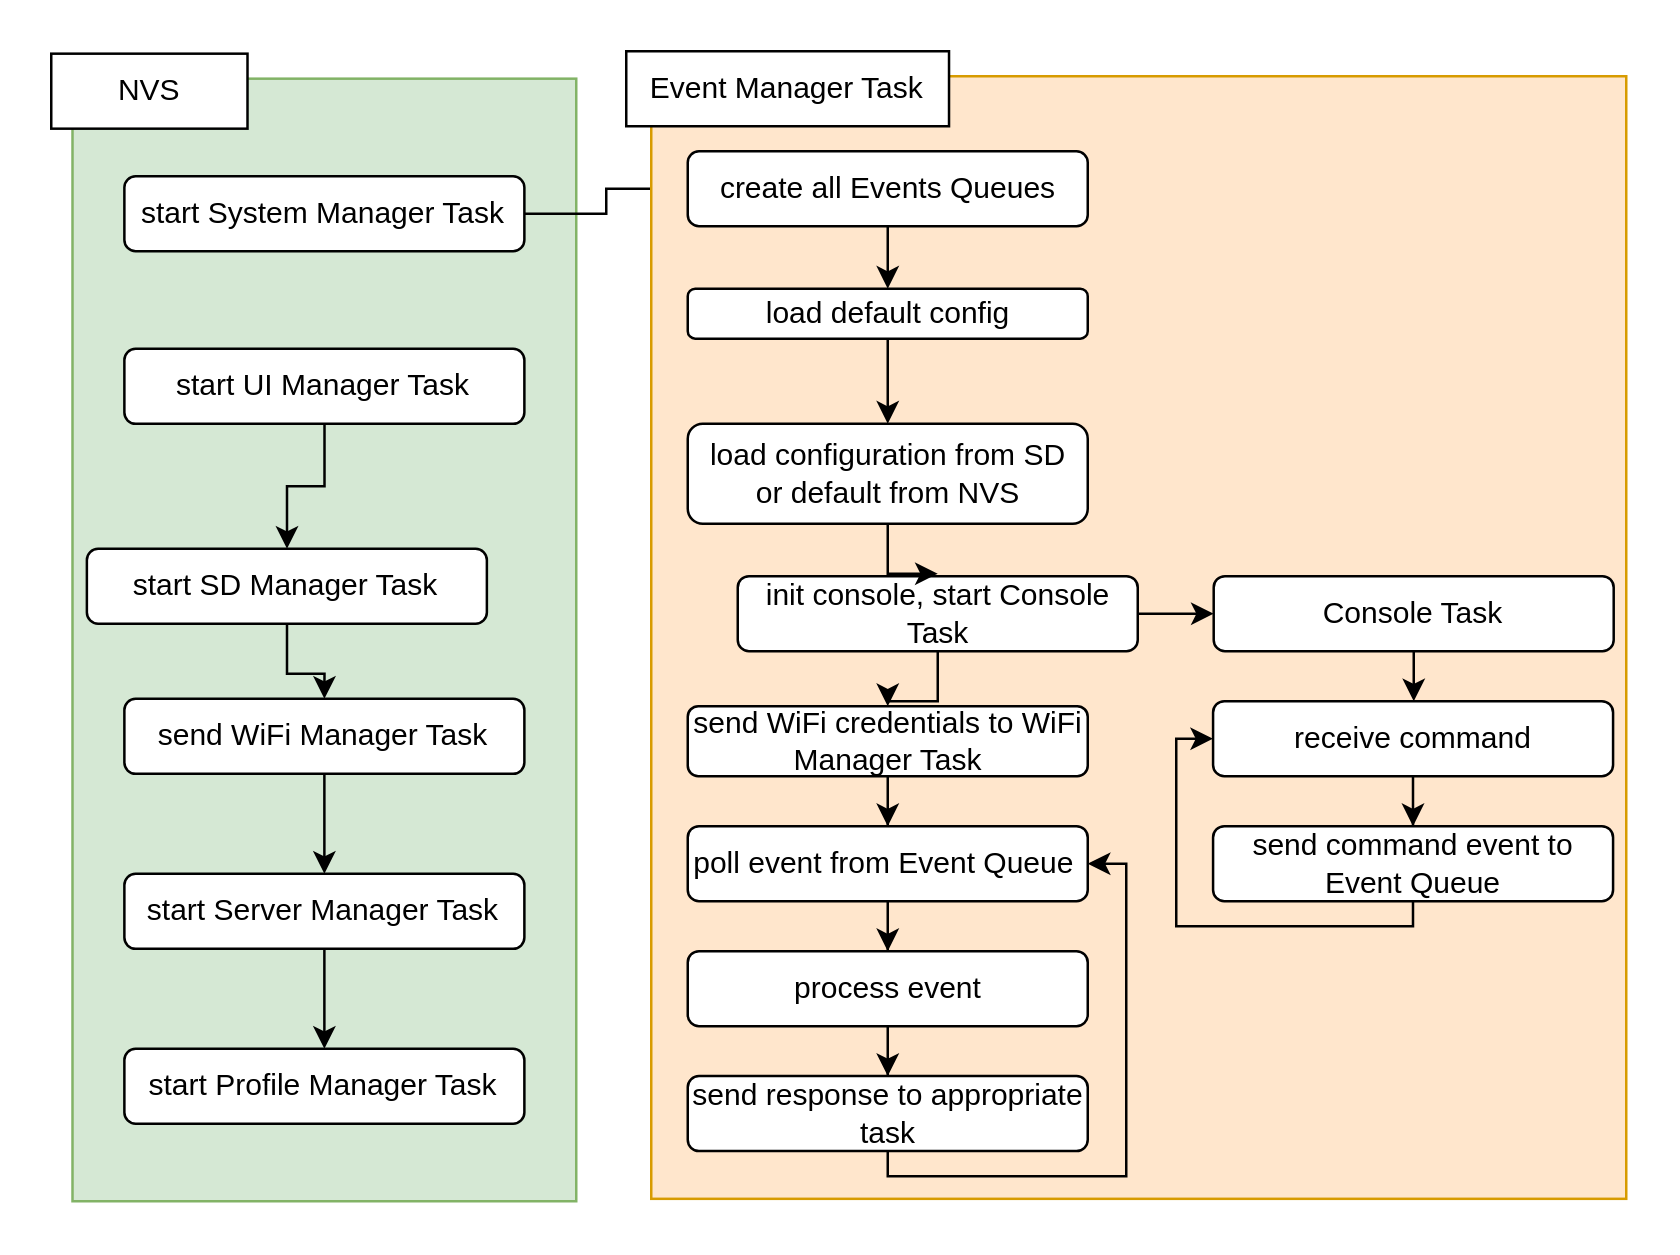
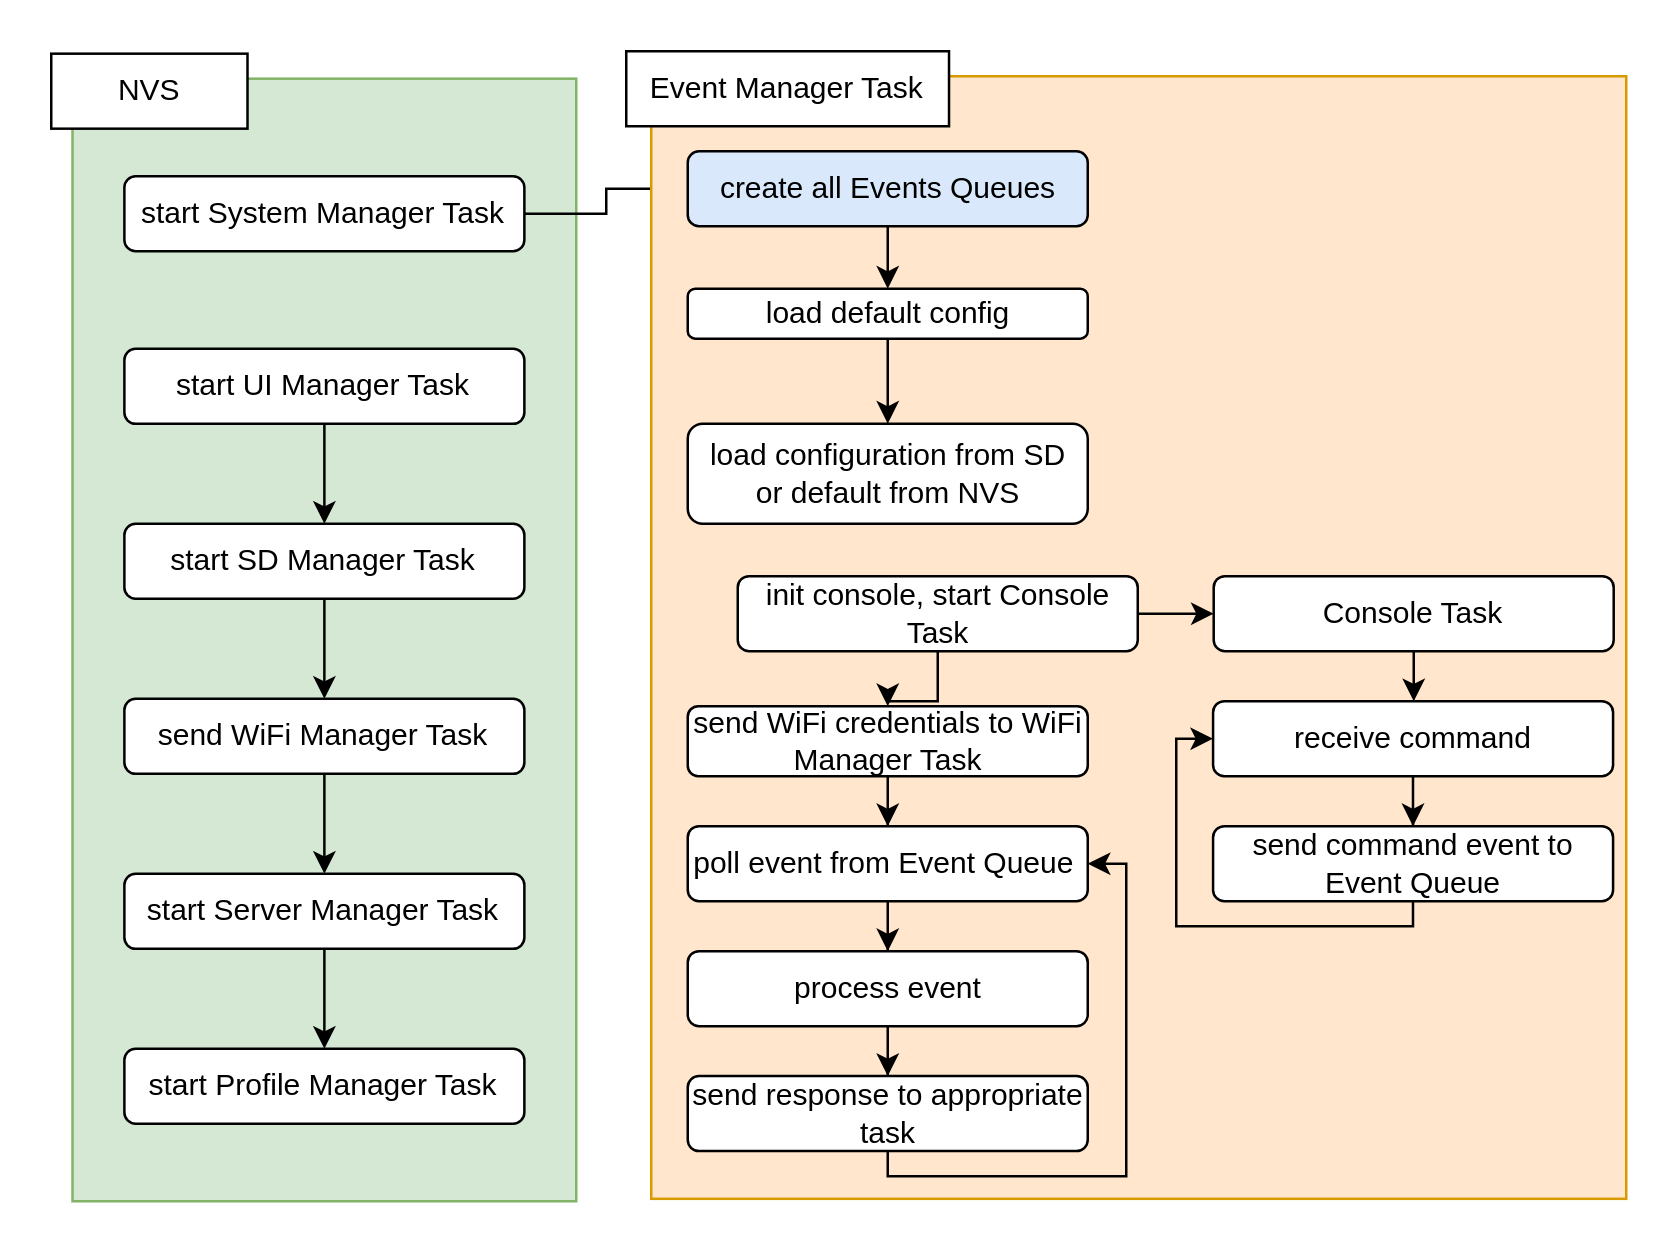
(888, 189) -> (888, 189)
(888, 566) -> none
(287, 586) -> (324, 561)
